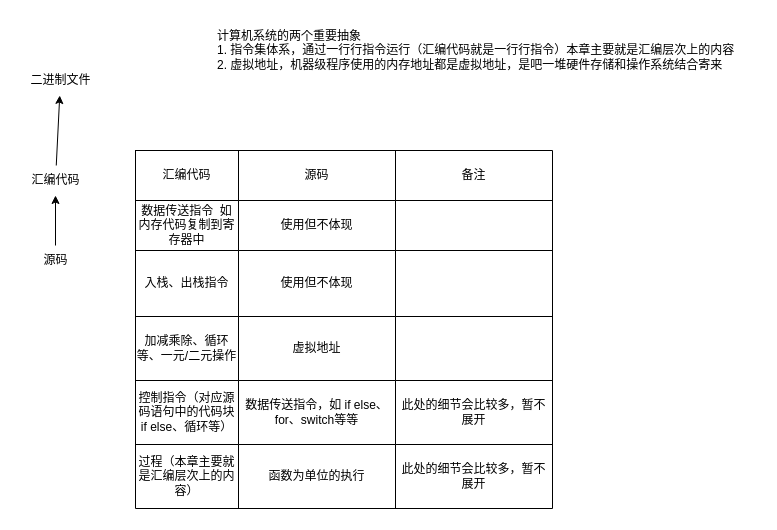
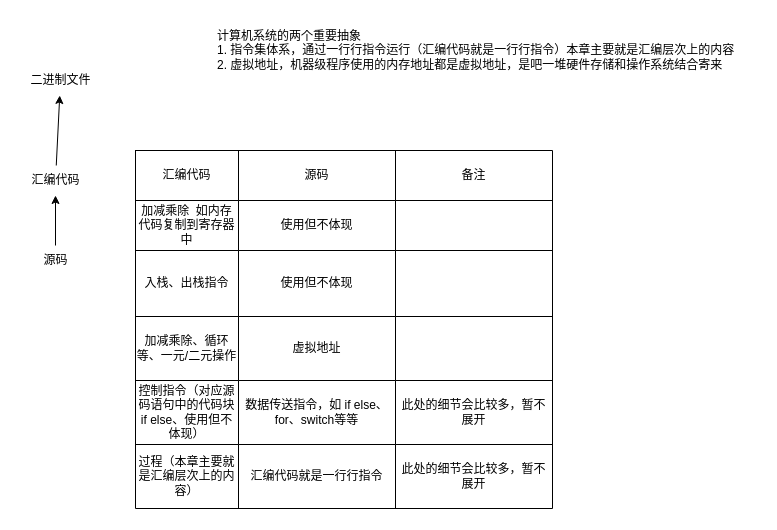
(187, 226) -> (187, 226)
(187, 413) -> (187, 413)
(317, 477) -> (317, 477)
